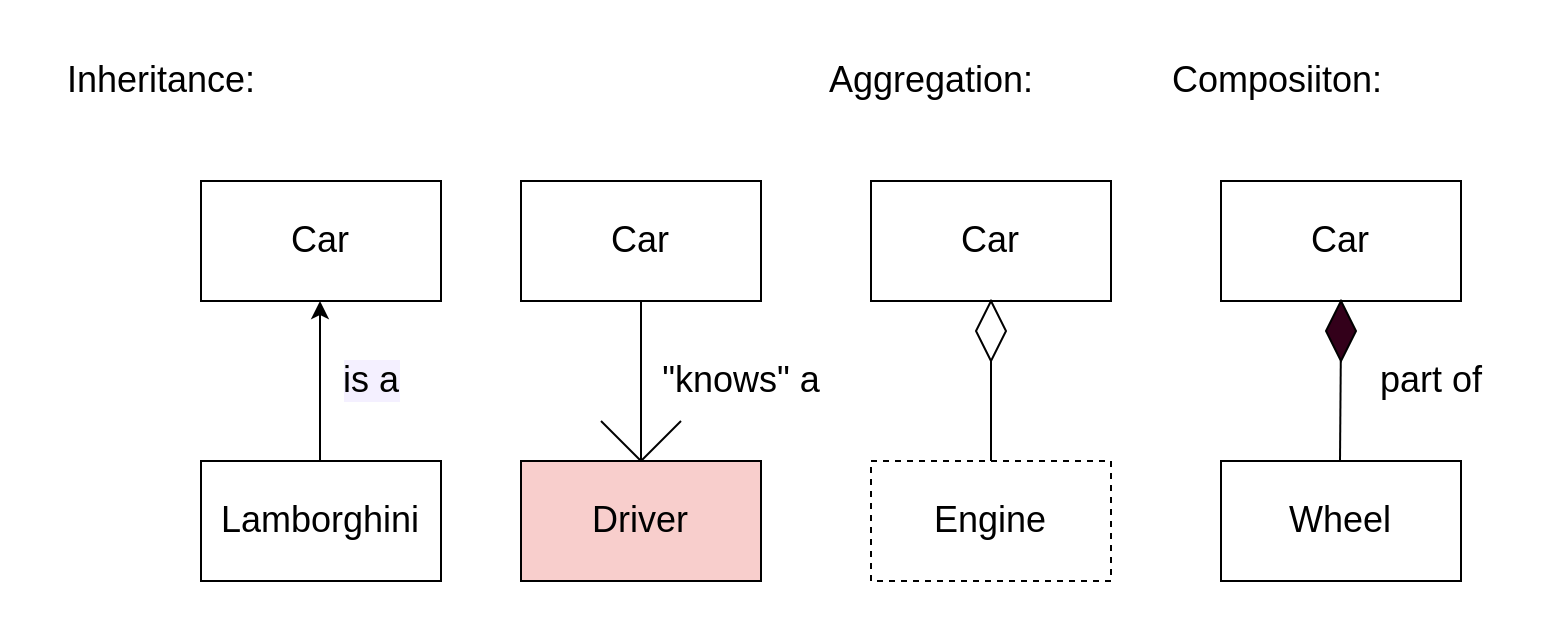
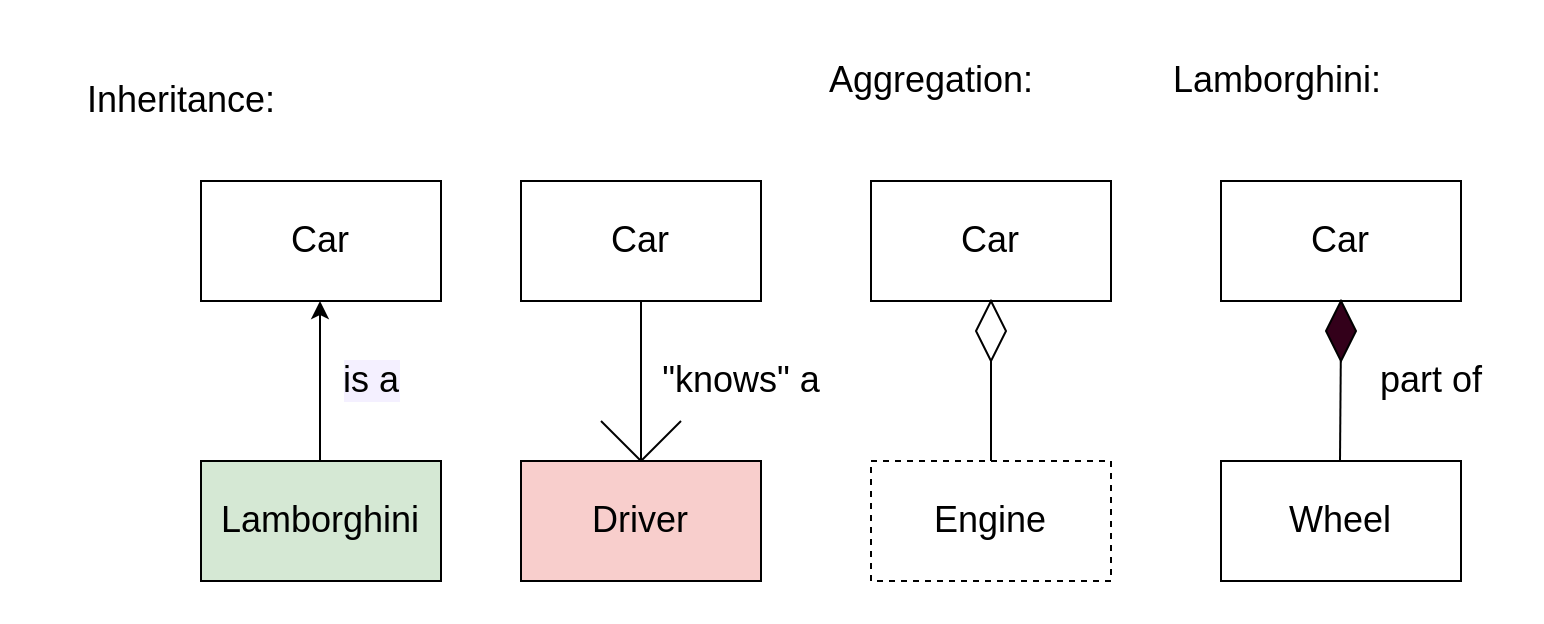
(161, 81) -> (181, 101)
(1278, 81) -> (1278, 81)
(321, 521) -> (321, 521)
